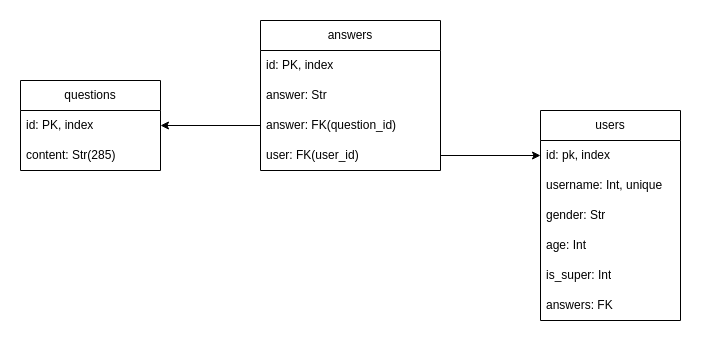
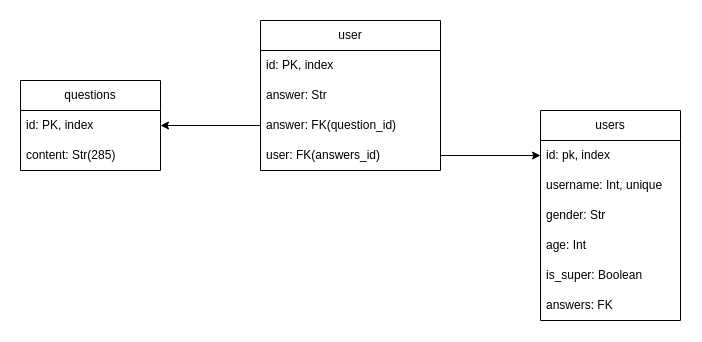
(351, 36) -> (351, 36)
(319, 156) -> (329, 156)
(586, 276) -> (597, 276)
